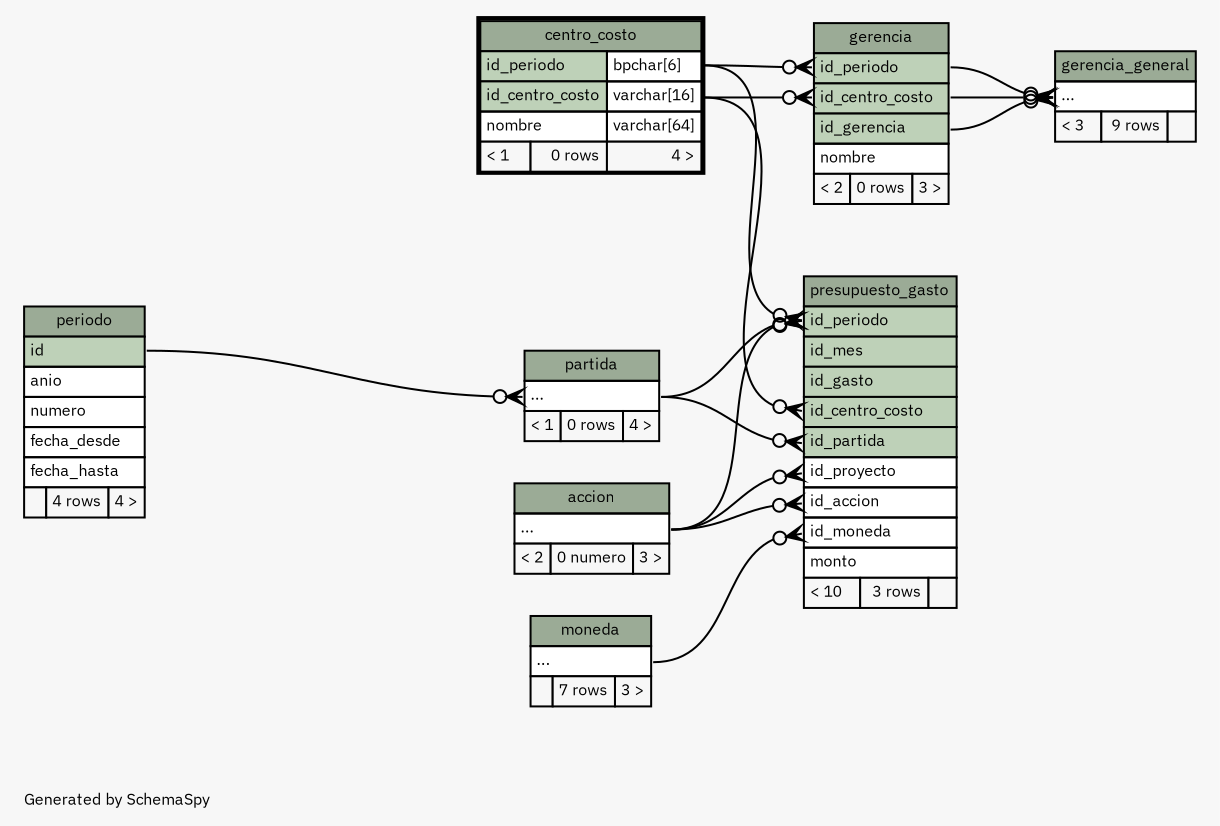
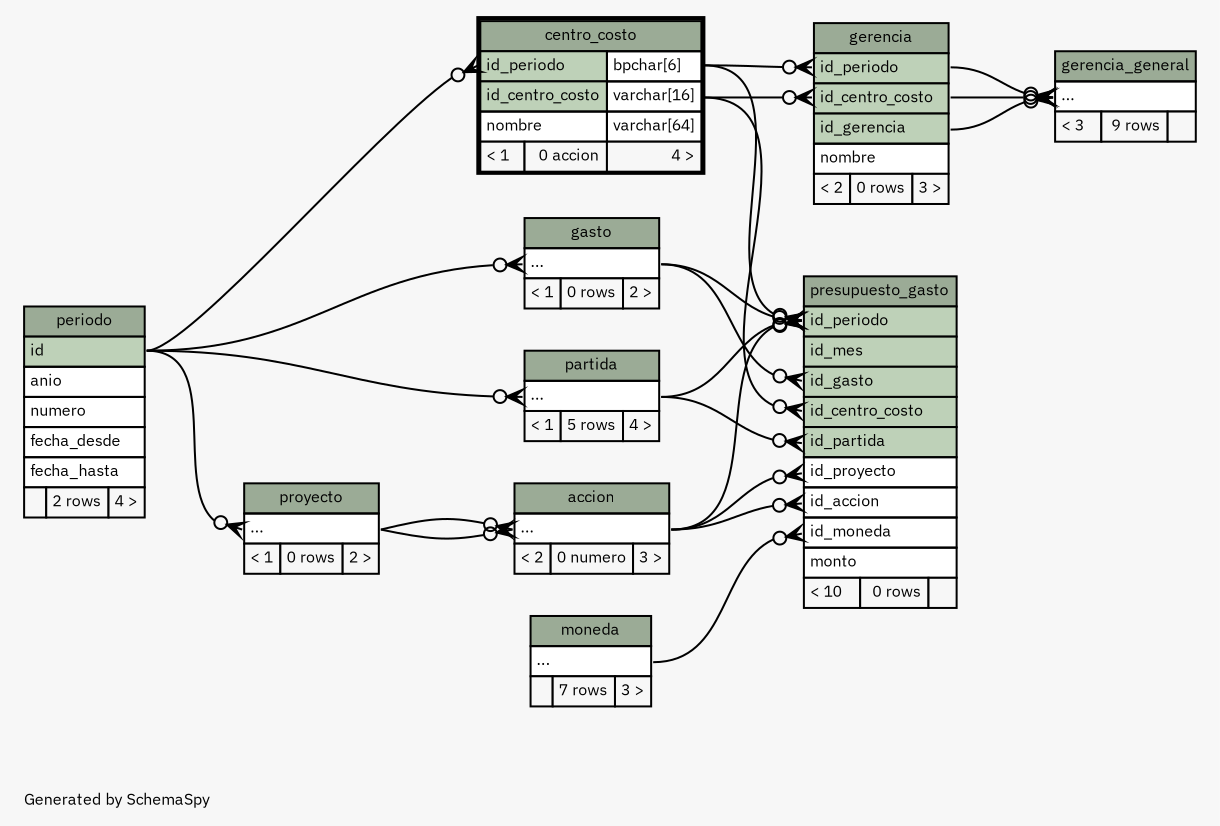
(576, 156) -> (570, 156)
none -> (302, 219)
none -> (591, 262)
(592, 425) -> (592, 425)
(77, 501) -> (77, 501)
none -> (311, 528)
(897, 592) -> (897, 592)
